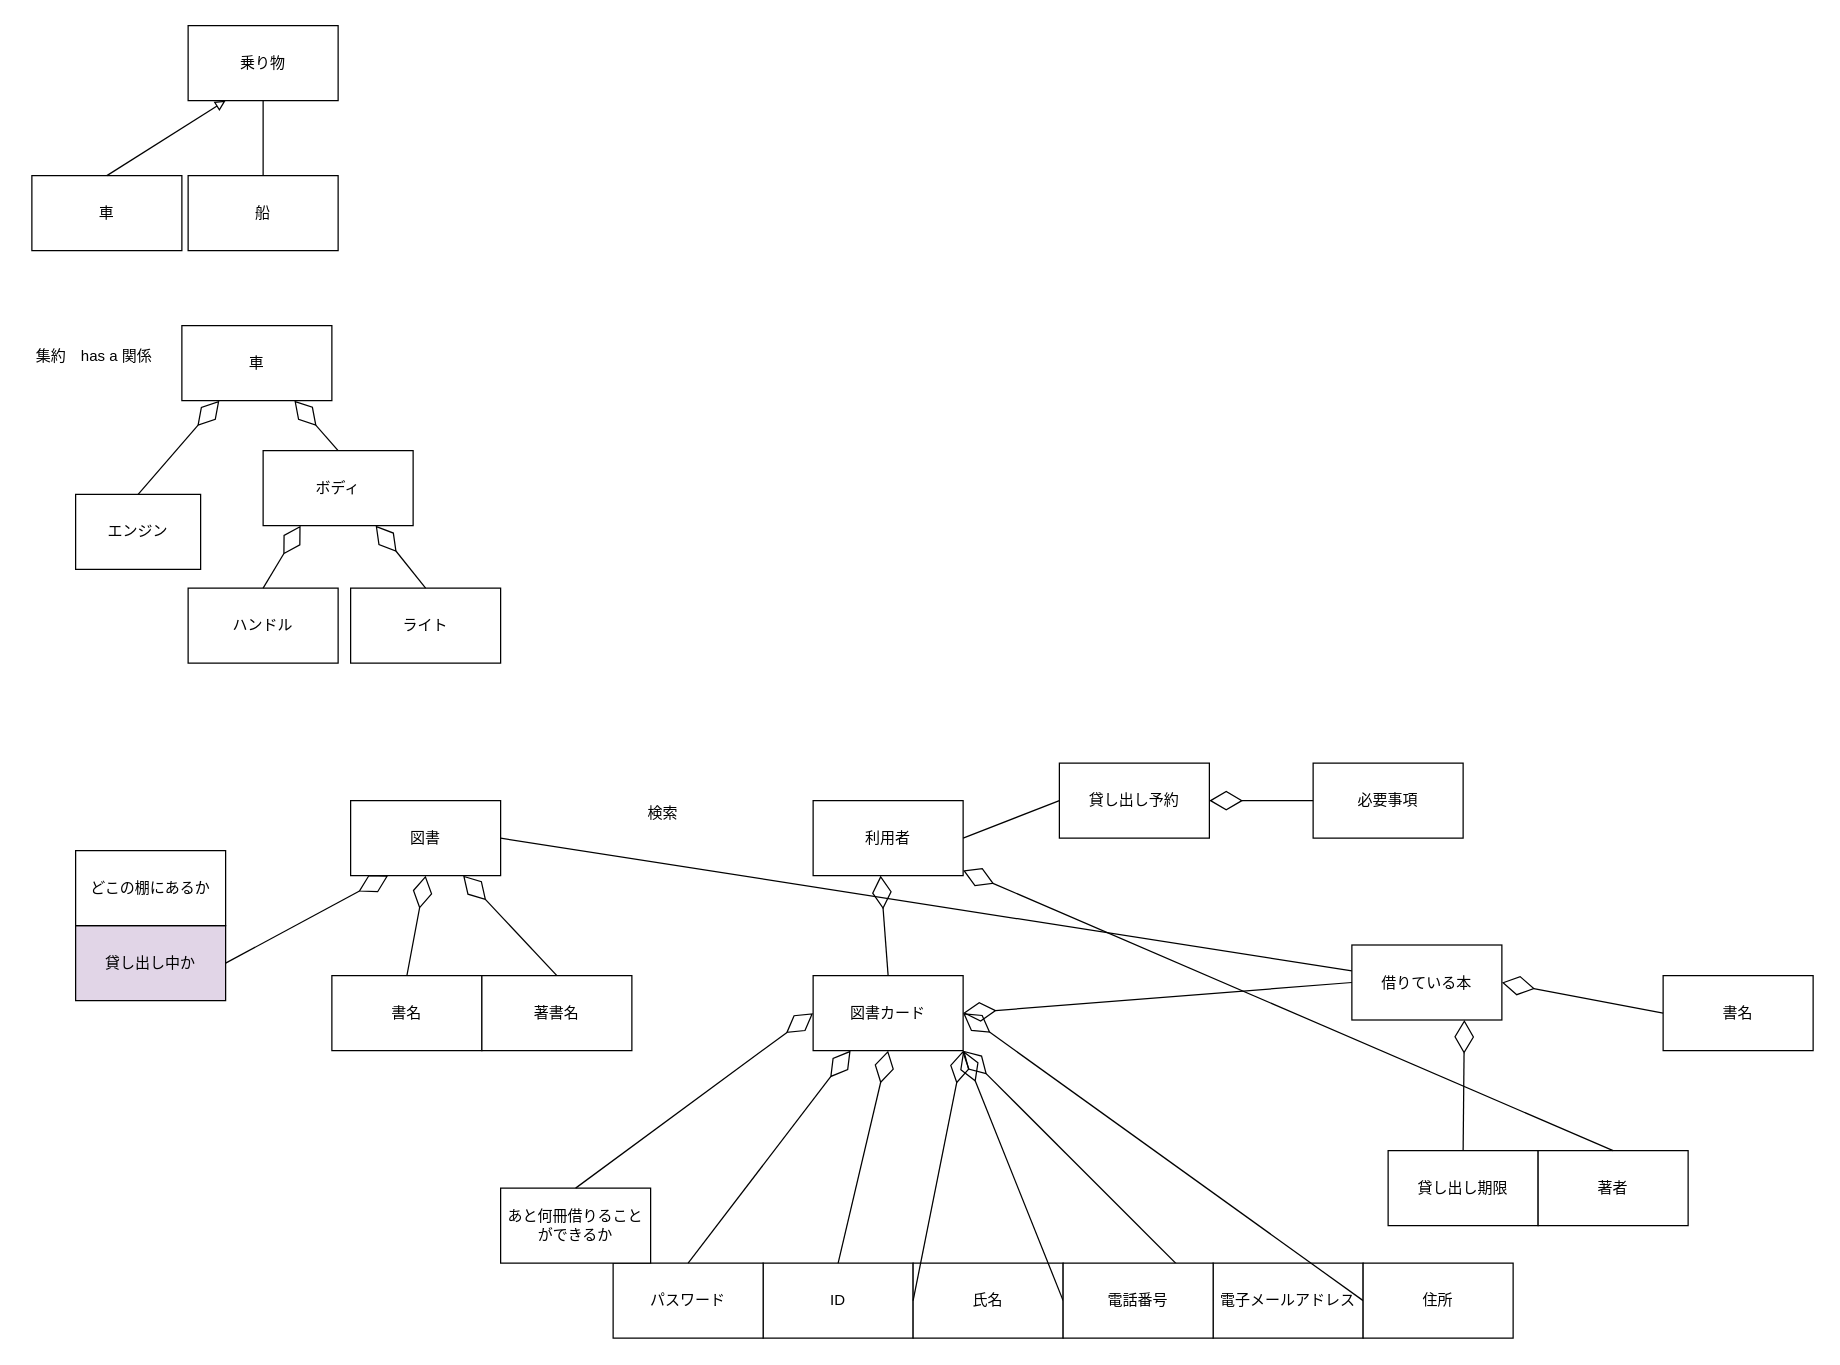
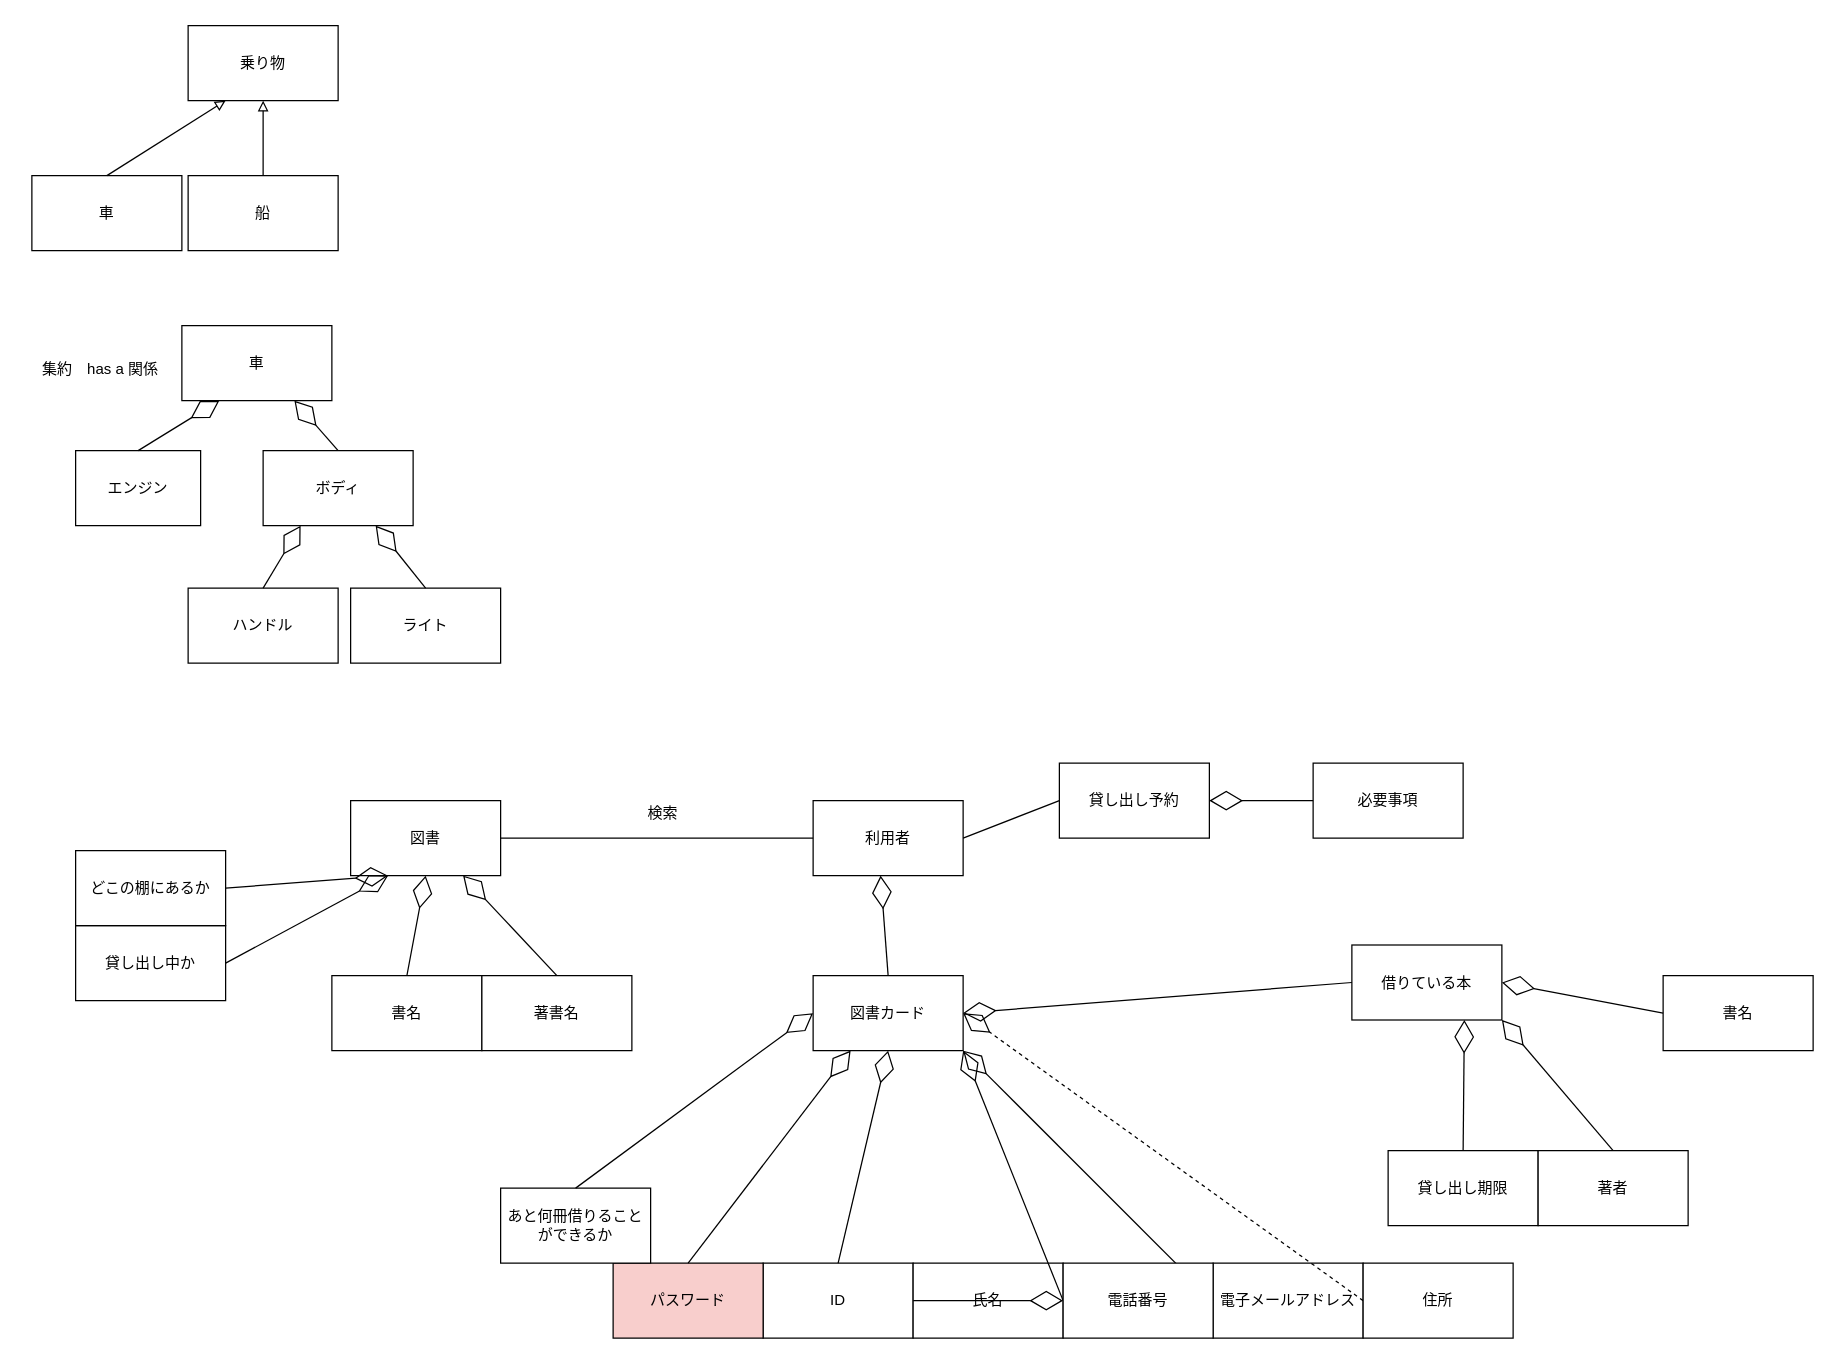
(263, 107) -> (263, 112)
(94, 357) -> (101, 369)
(138, 532) -> (138, 488)
none -> (291, 883)
(801, 885) -> (657, 838)
(151, 963) -> (151, 963)
(1428, 1071) -> (1568, 1097)
(1176, 1166) -> (1176, 1166)
(935, 1192) -> (971, 1301)
(688, 1301) -> (688, 1301)
